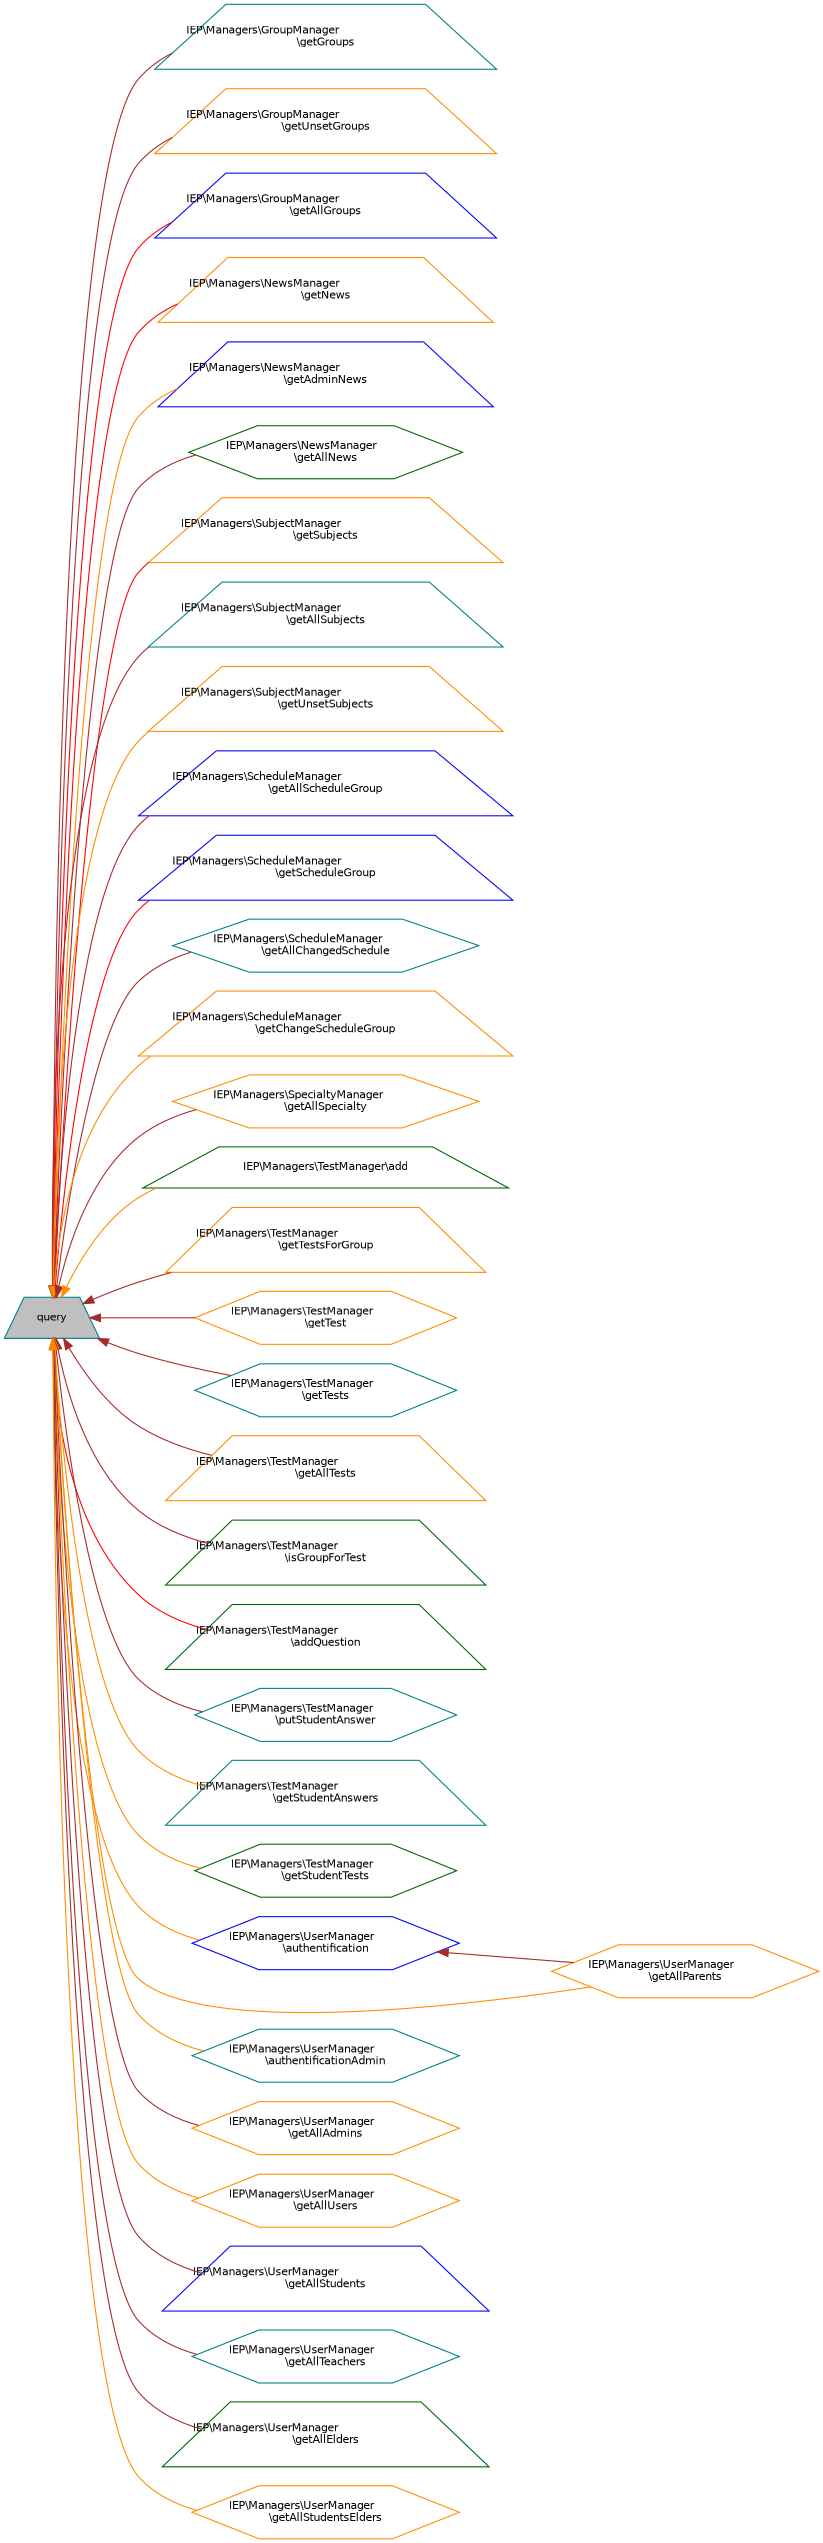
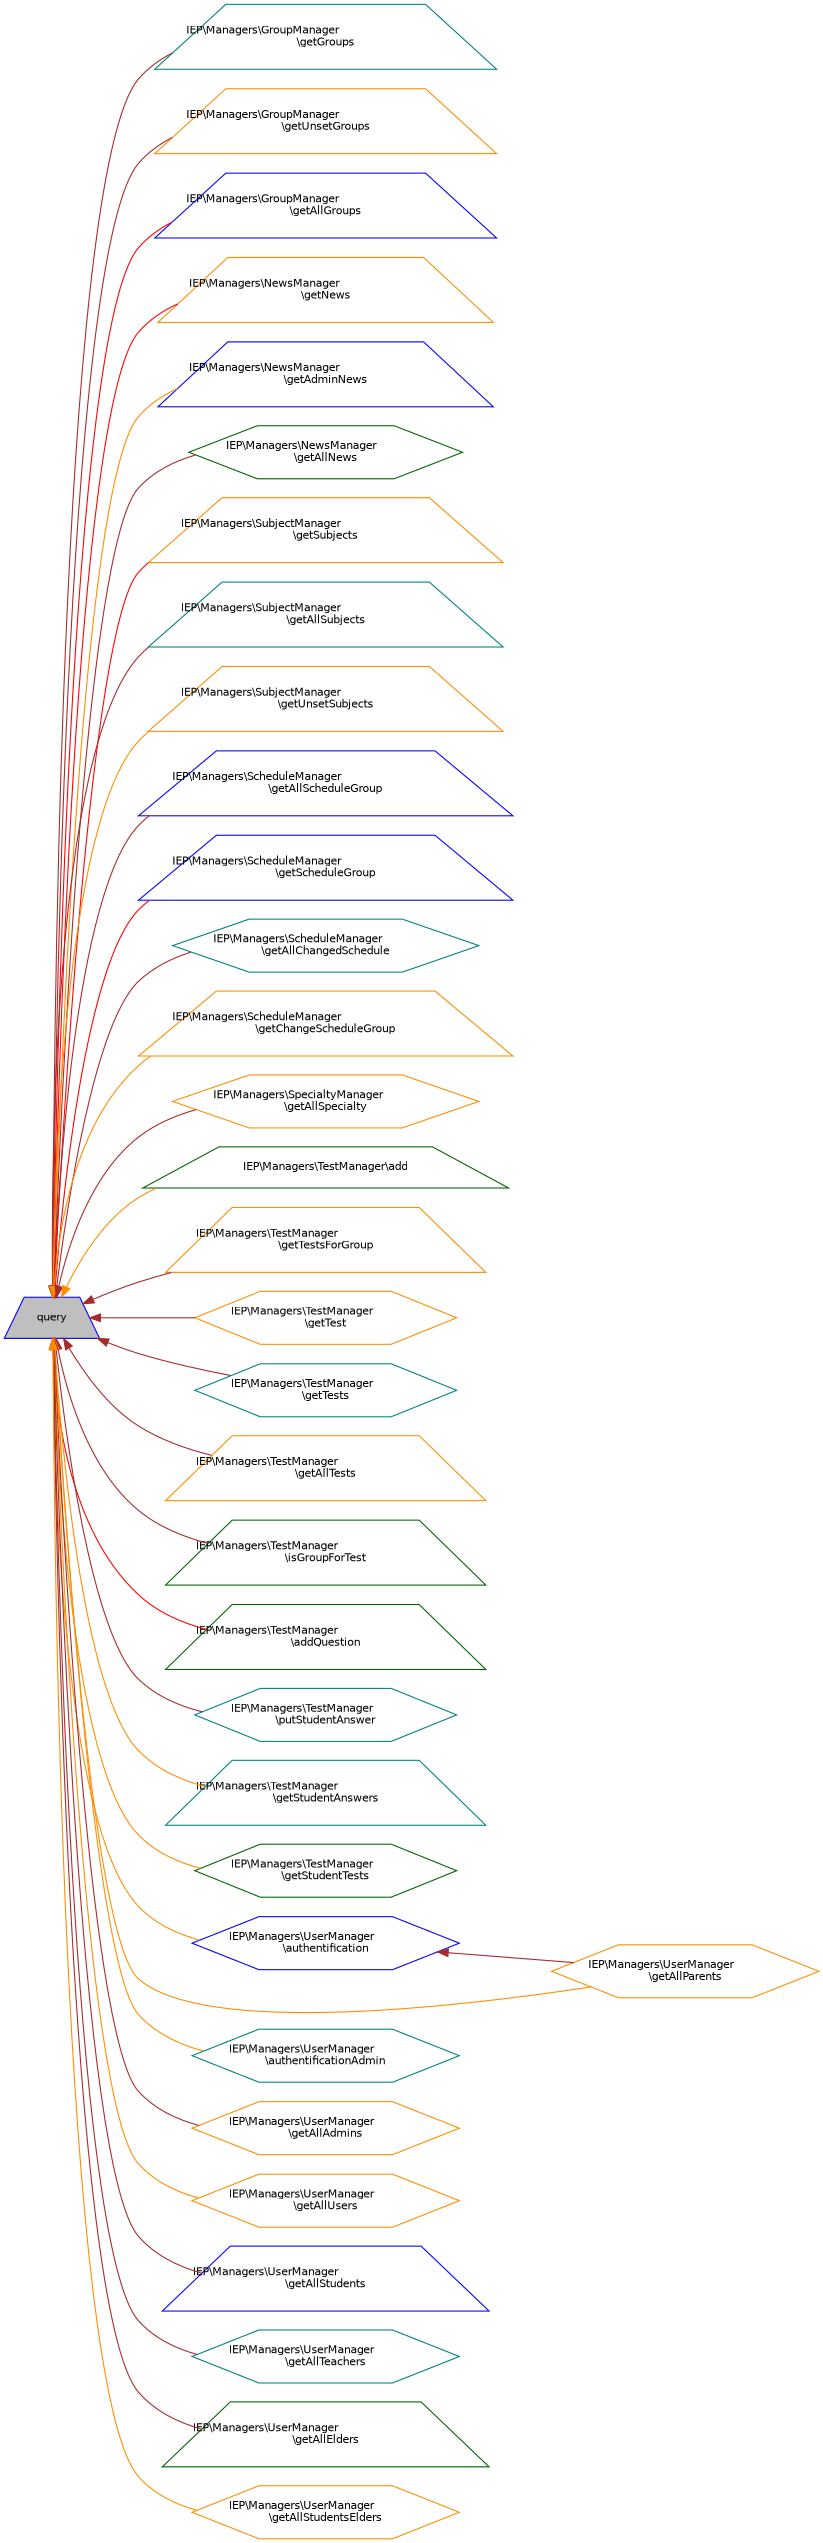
(52, 1318) -> (52, 1318)
